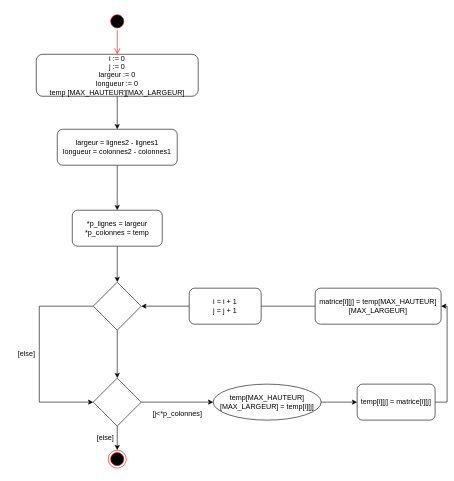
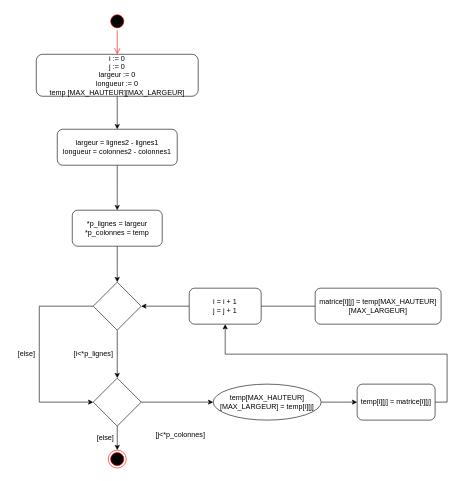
(447, 307) -> (225, 354)
none -> (93, 354)
(177, 414) -> (180, 435)
